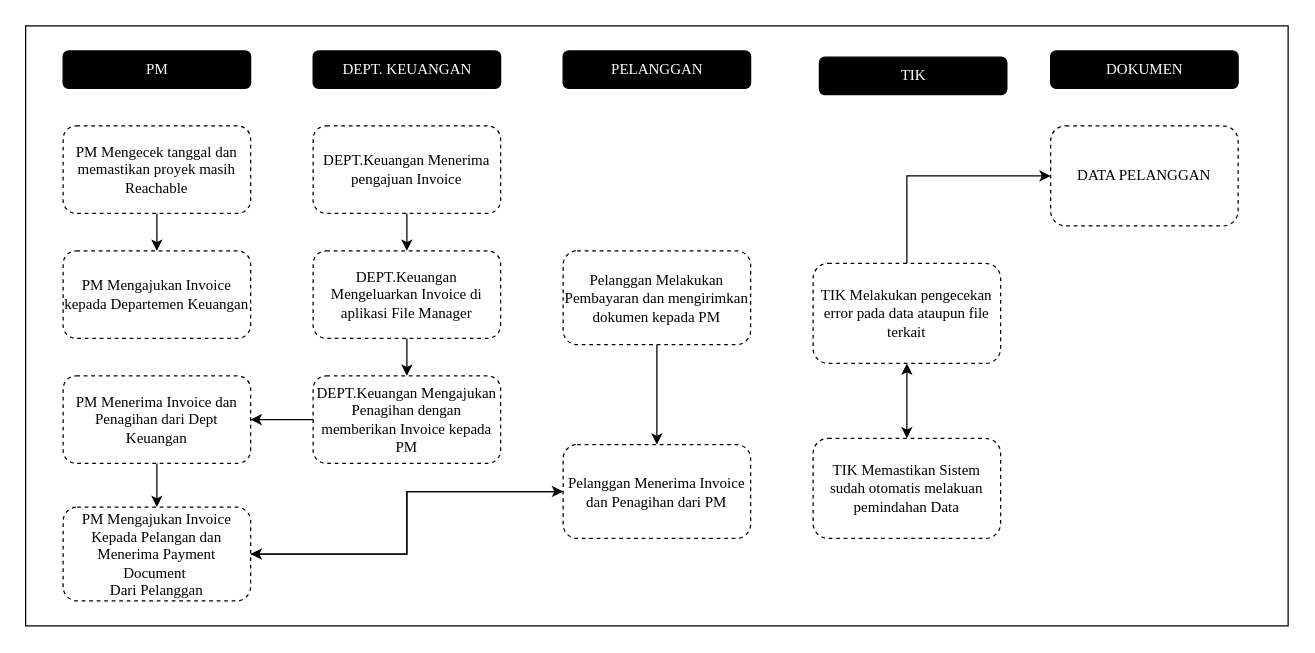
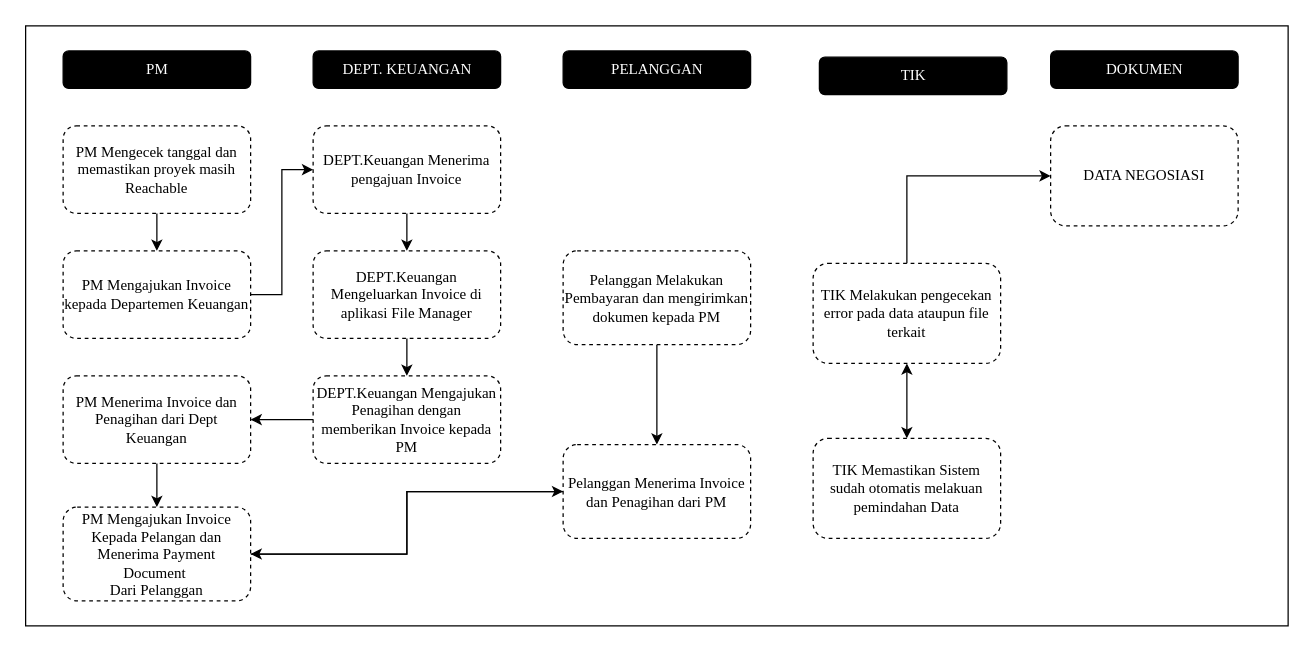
(1144, 176) -> (1144, 176)
none -> (282, 236)
